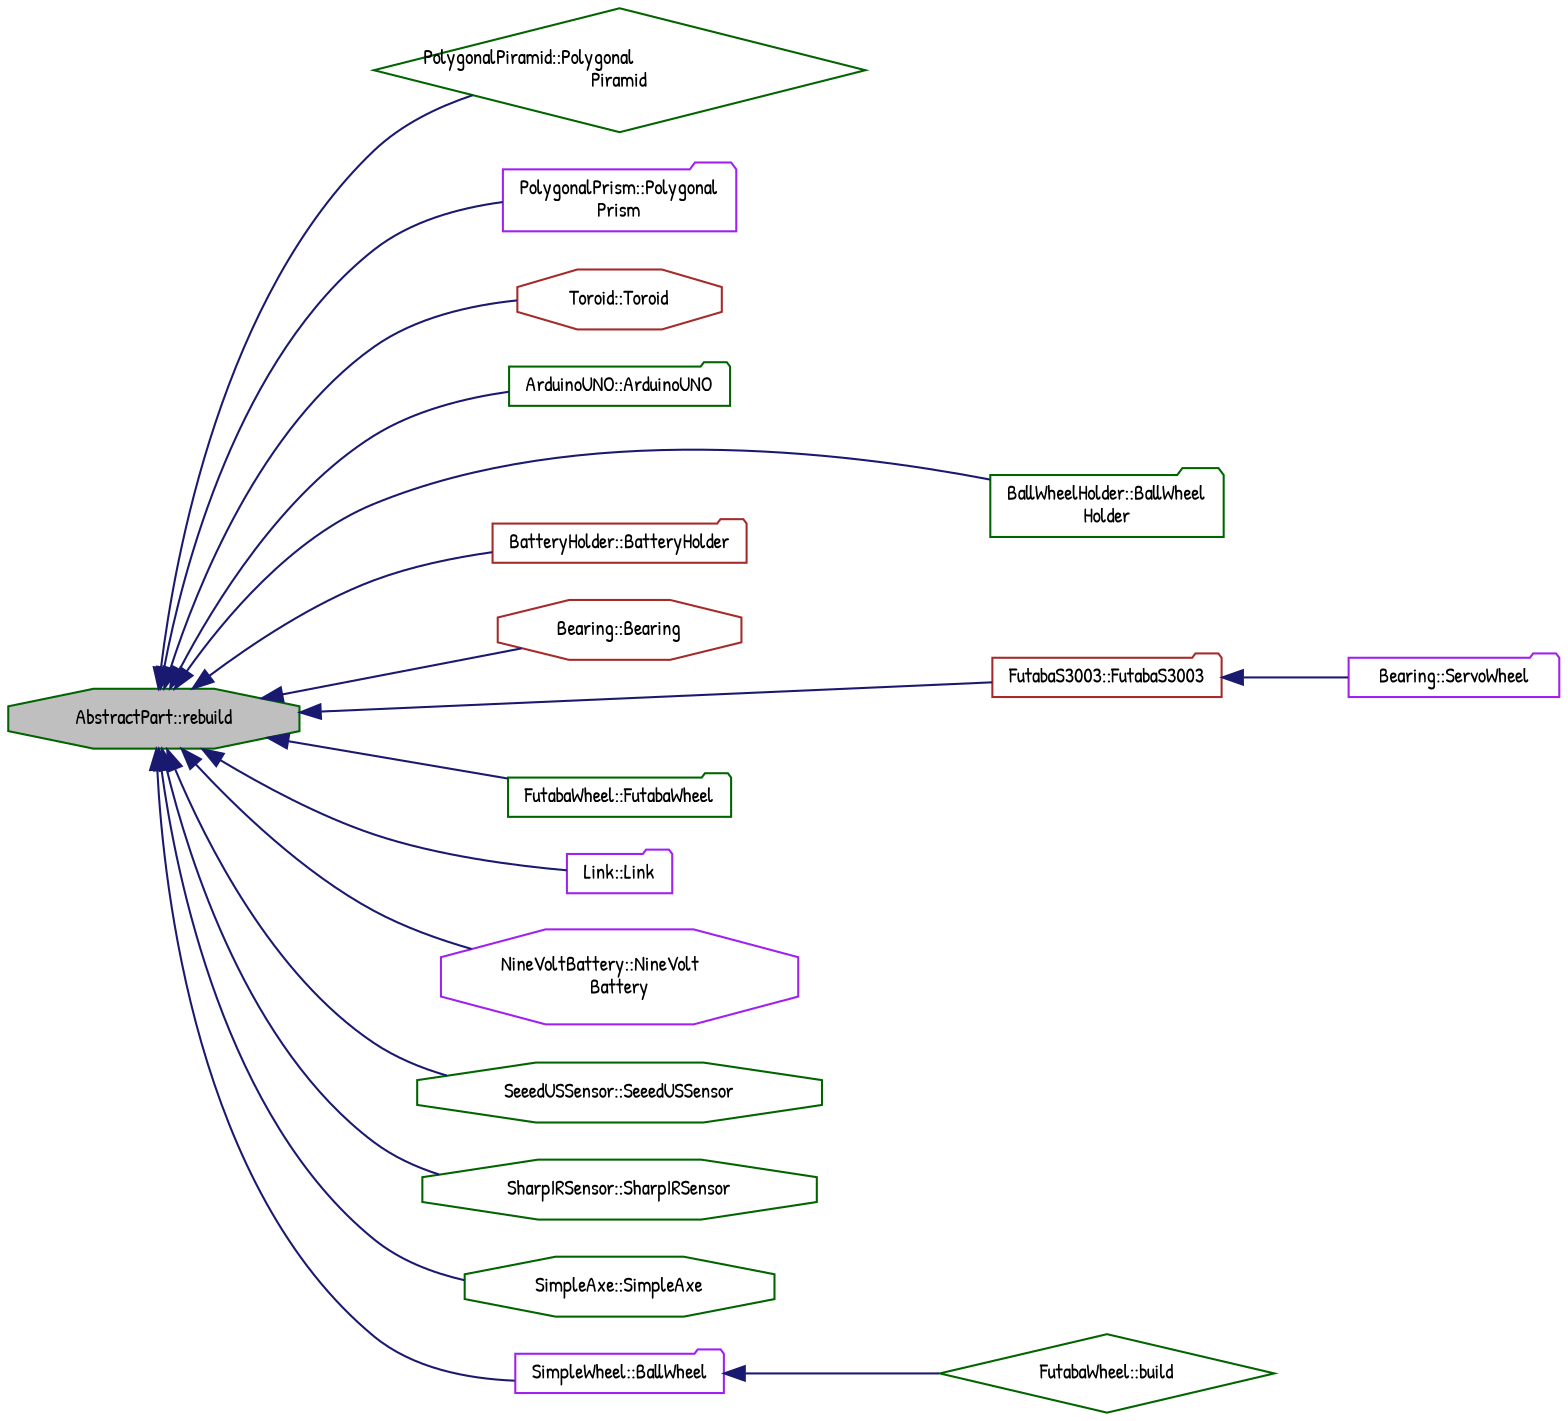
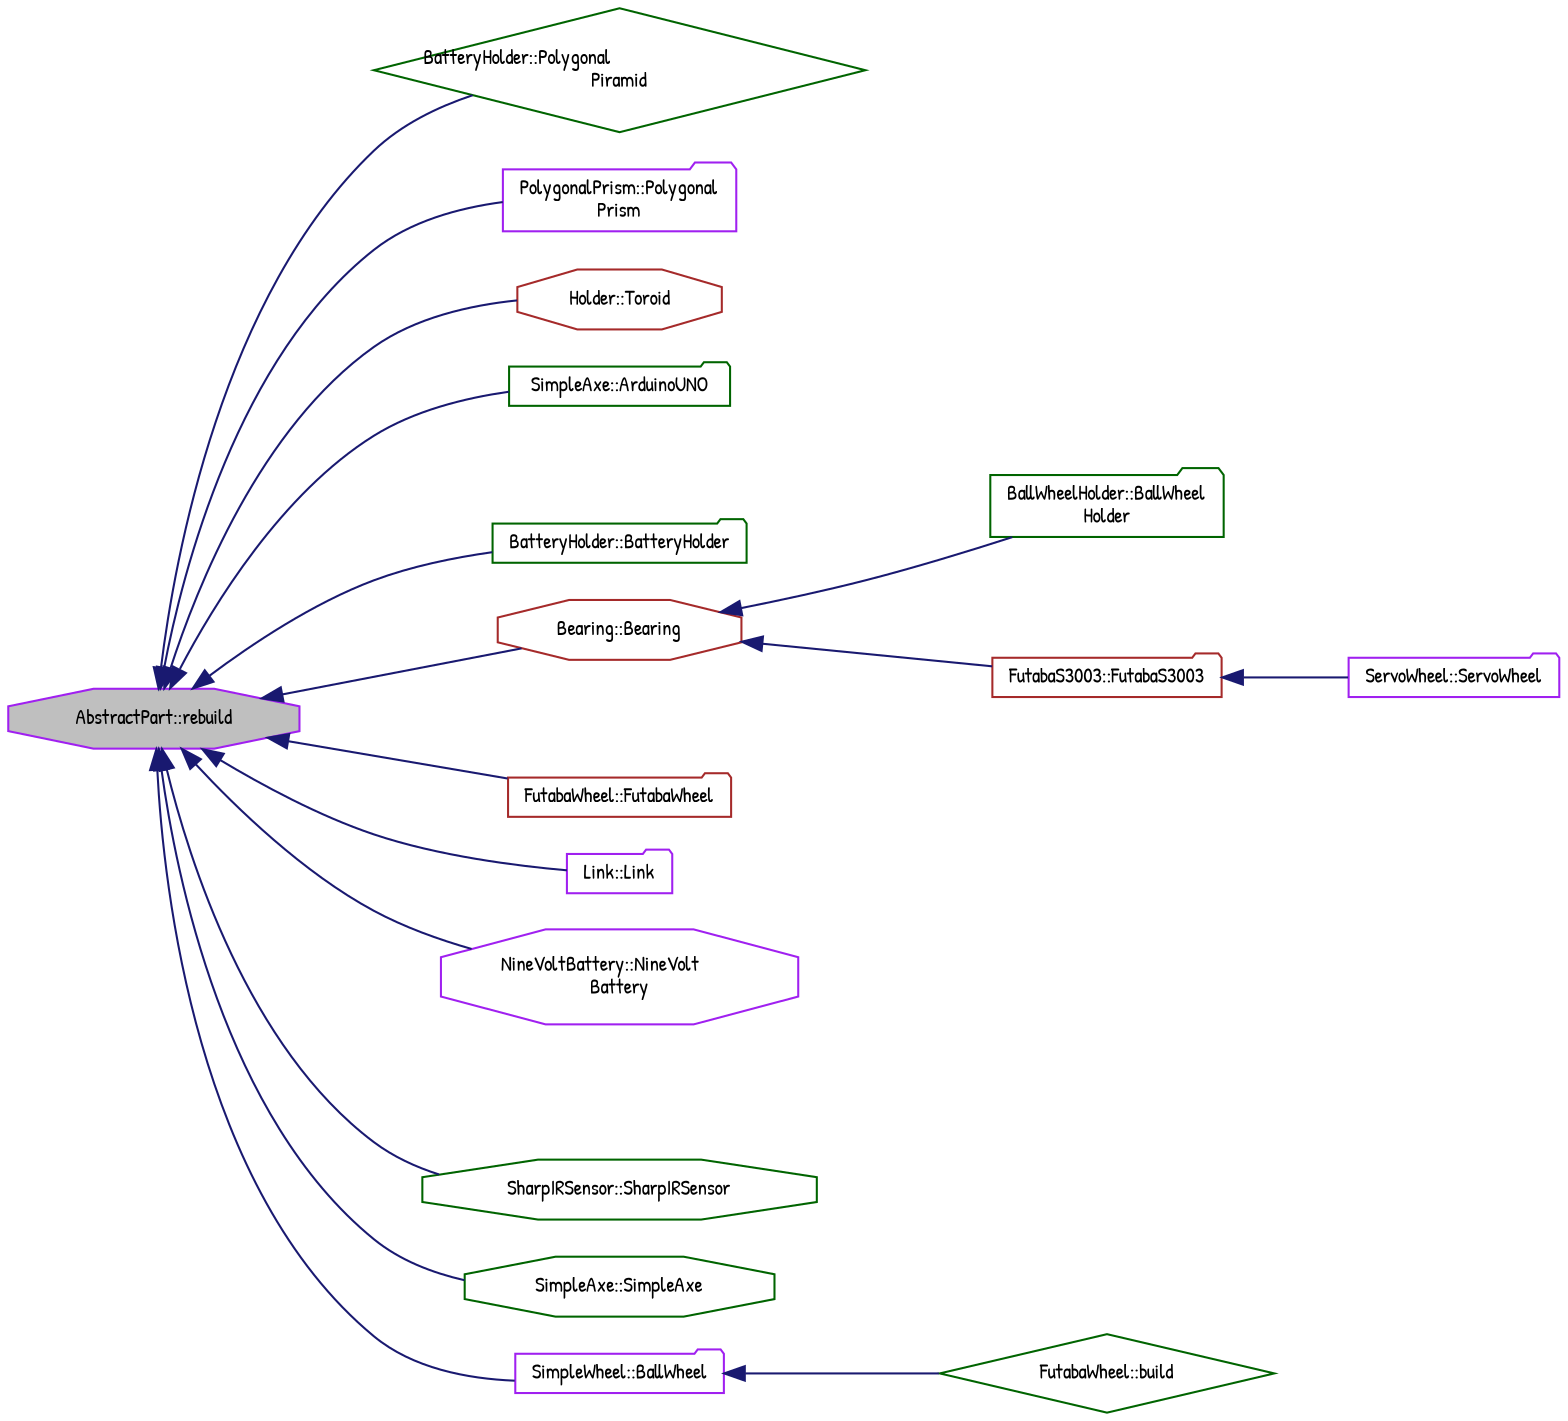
(620, 70) -> (620, 70)
(620, 299) -> (620, 299)
(620, 386) -> (620, 386)
(553, 459) -> (878, 577)
(620, 543) -> (620, 543)
(1454, 677) -> (1454, 677)
(657, 697) -> (877, 655)
(154, 719) -> (154, 719)
(620, 797) -> (620, 797)
(620, 1093) -> none
